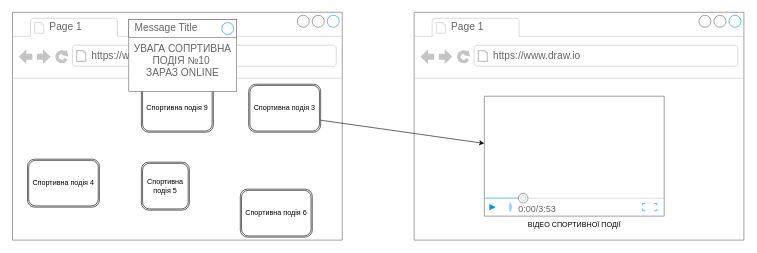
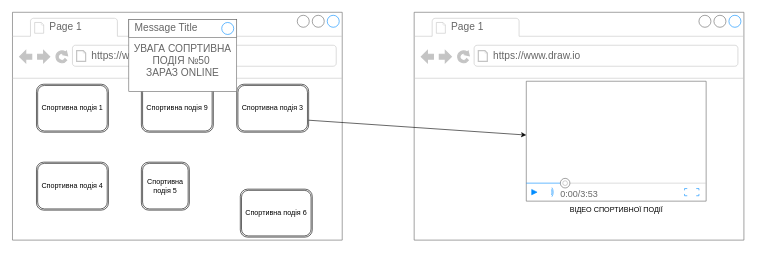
(183, 61) -> (183, 61)
none -> (72, 108)
(285, 108) -> (273, 108)
(575, 156) -> (617, 141)
(63, 183) -> (72, 186)
